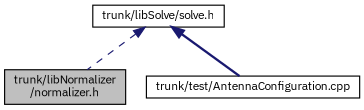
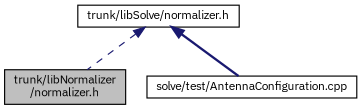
(159, 16) -> (159, 16)
(253, 87) -> (252, 87)
